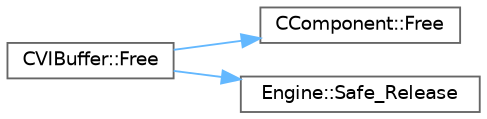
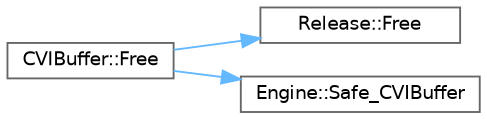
(360, 25) -> (360, 25)
(360, 94) -> (360, 94)
